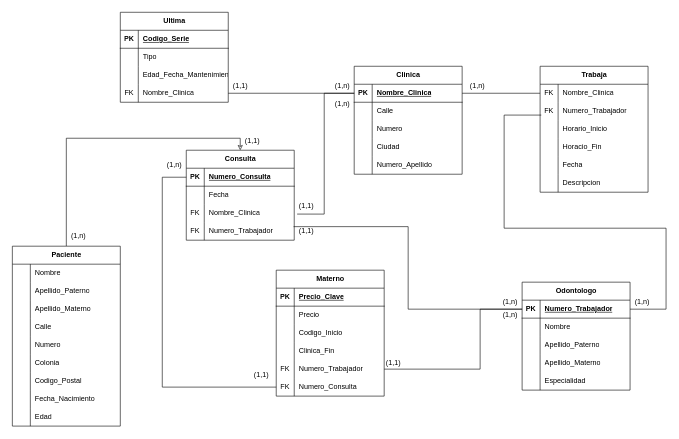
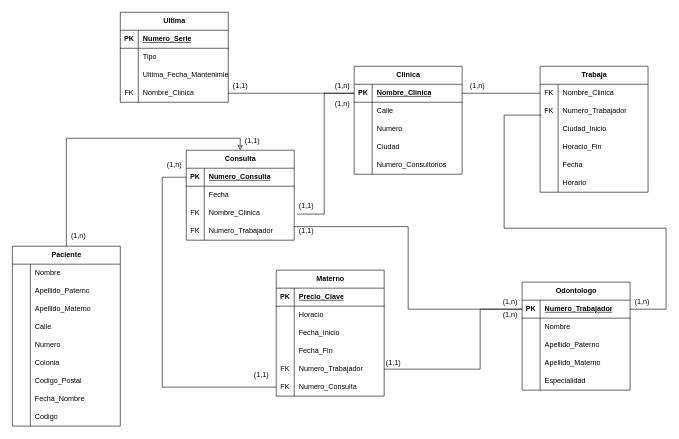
(165, 39) -> (166, 39)
(186, 75) -> (186, 75)
(589, 129) -> (587, 129)
(405, 165) -> (414, 165)
(583, 183) -> (576, 183)
(310, 315) -> (312, 315)
(323, 333) -> (321, 333)
(318, 351) -> (316, 351)
(65, 399) -> (59, 399)
(43, 417) -> (46, 417)
